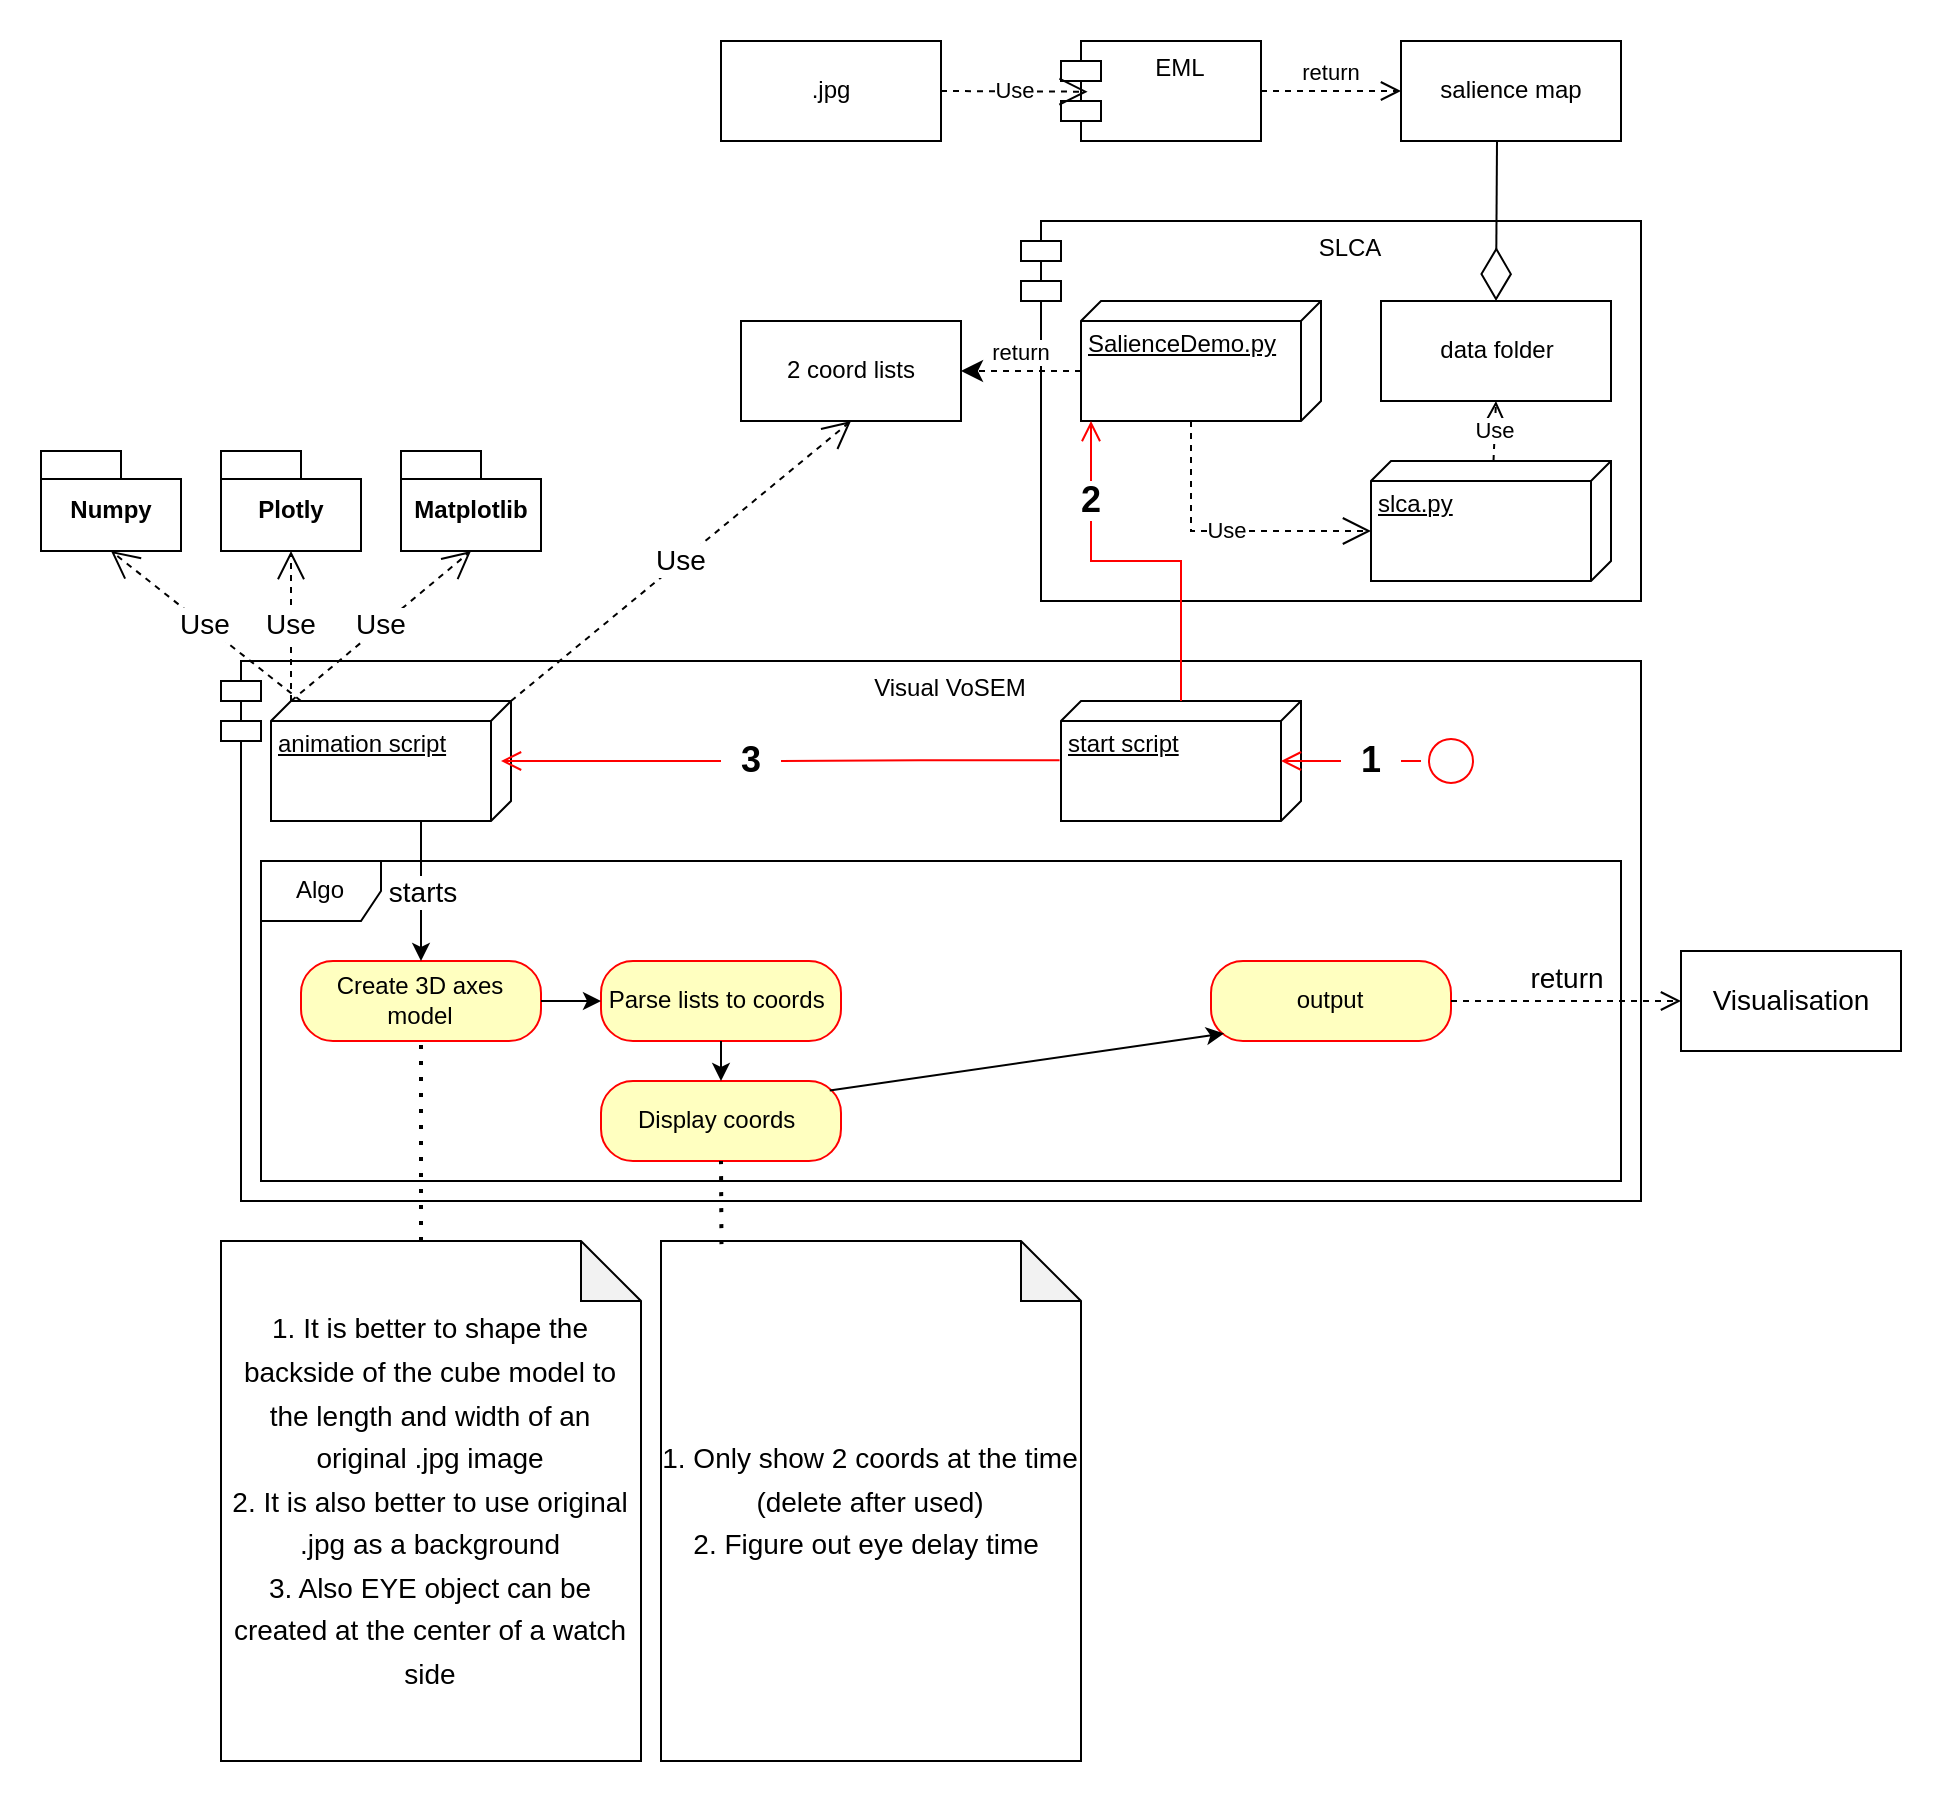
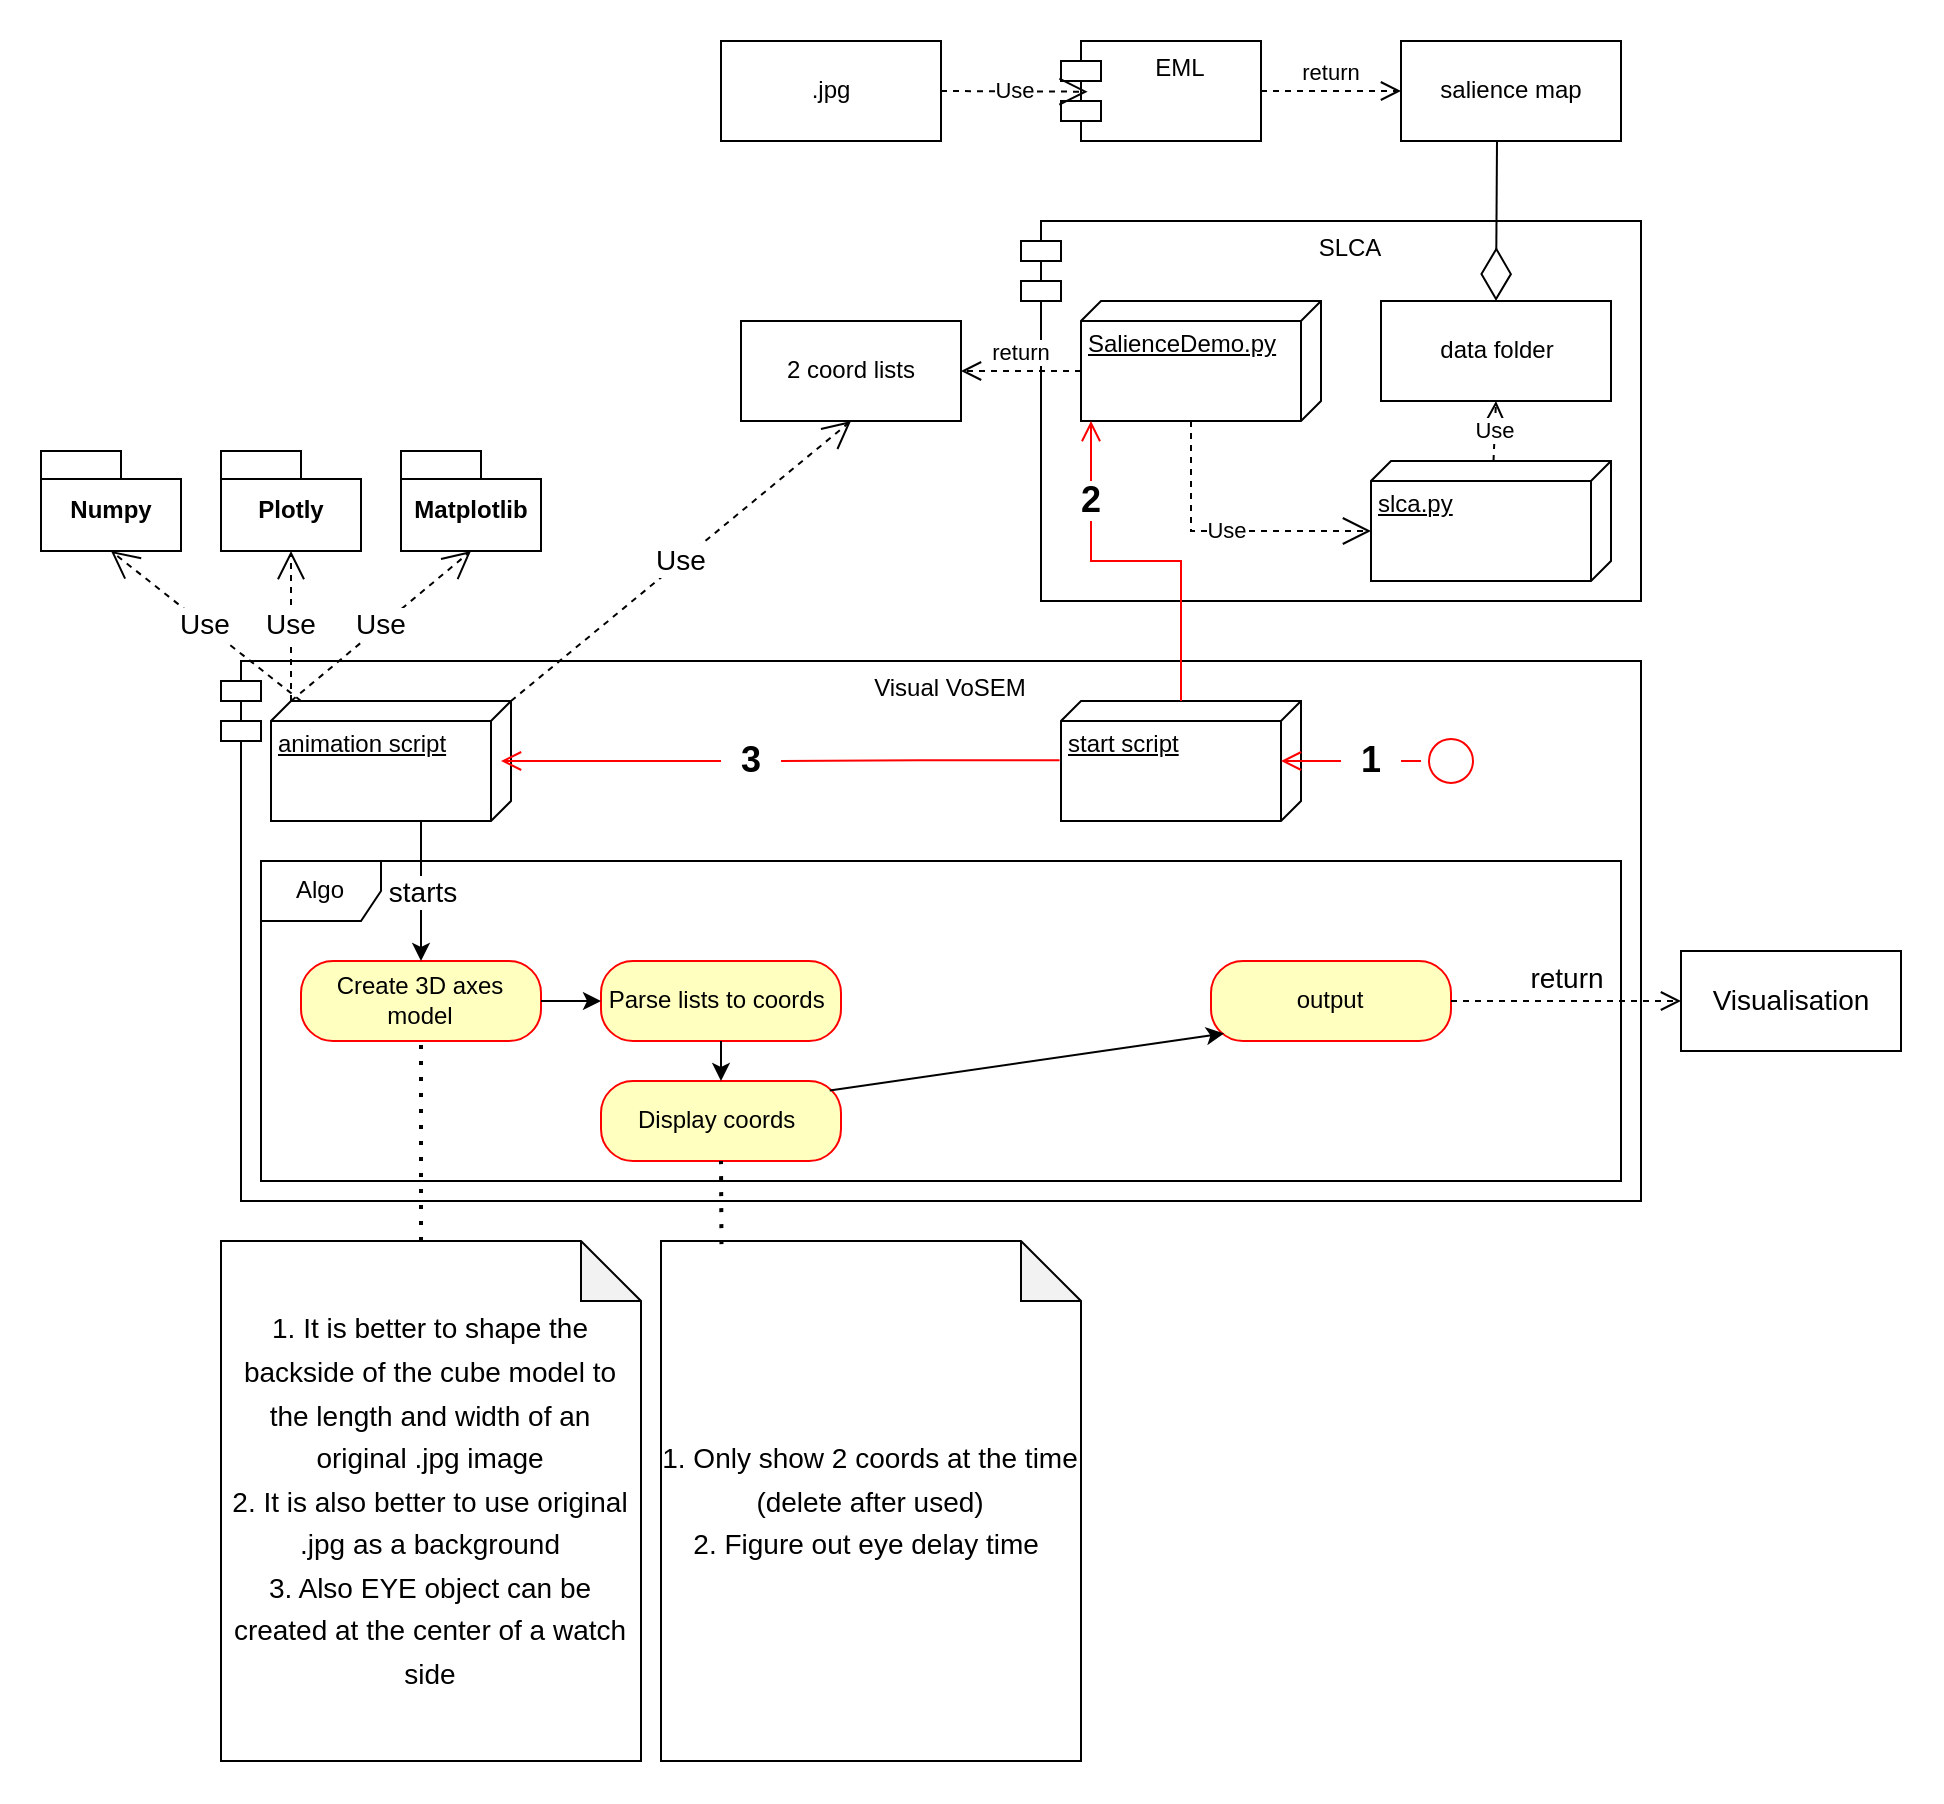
(979, 371) -> (974, 371)
